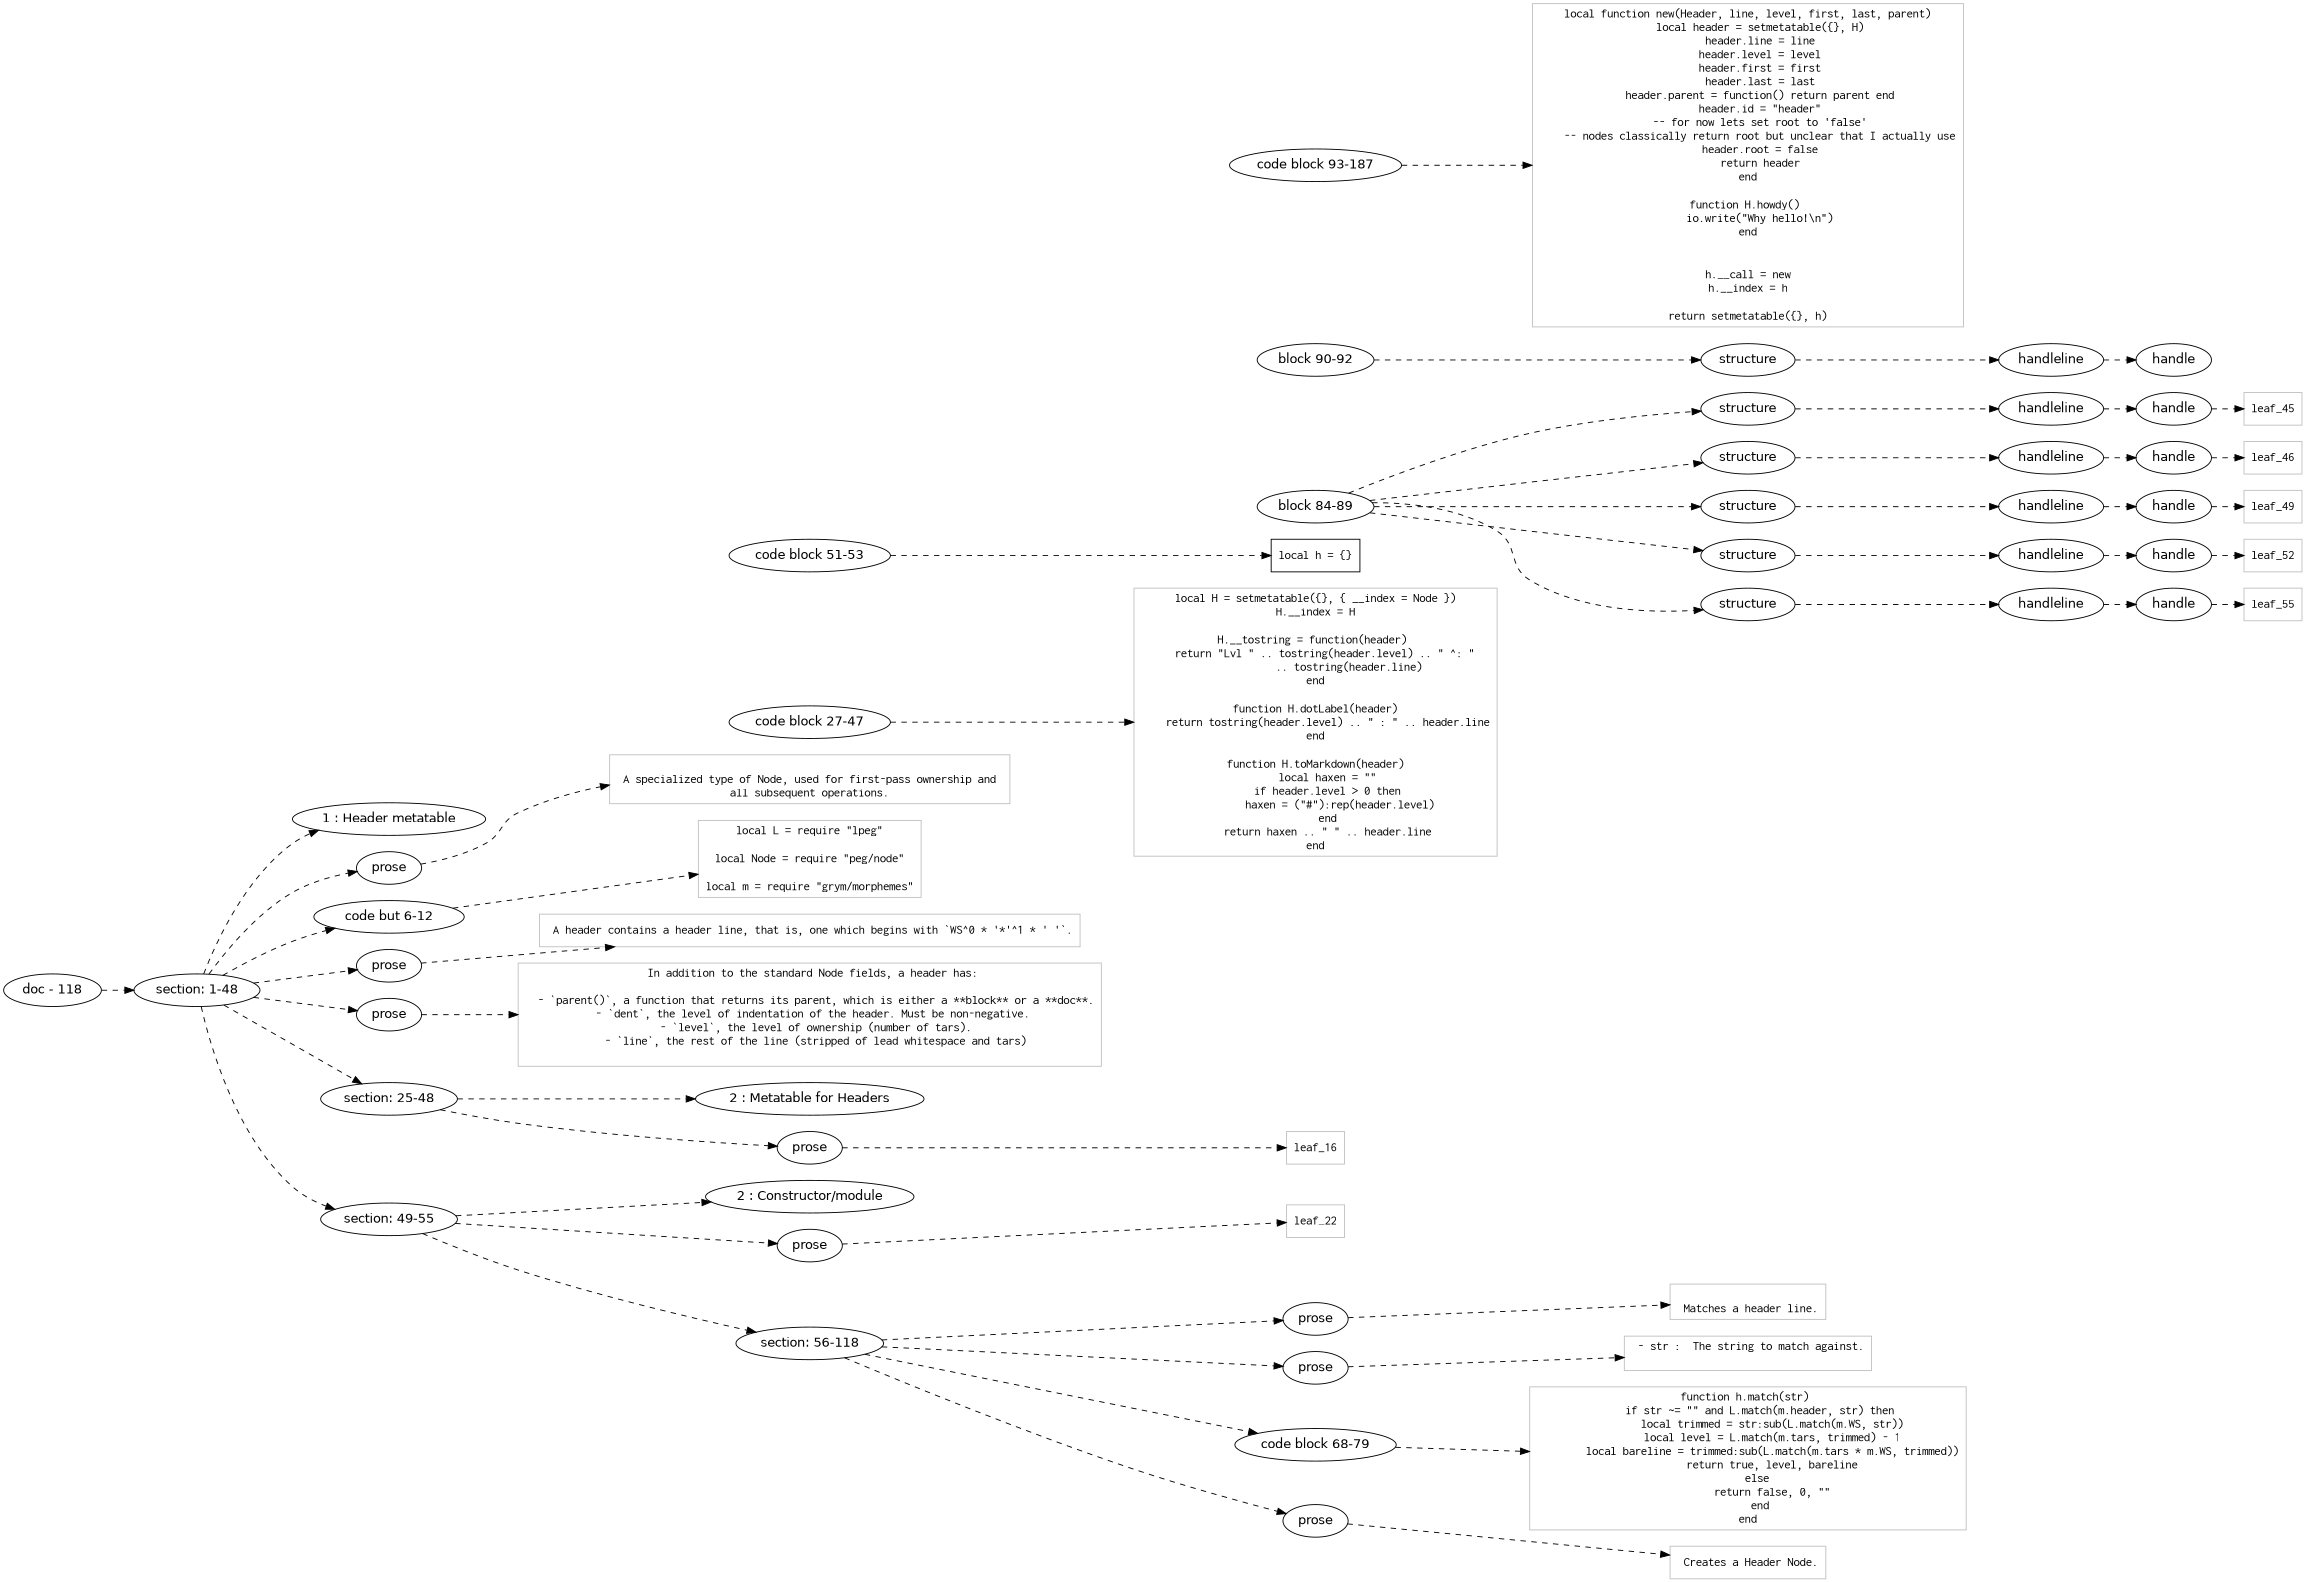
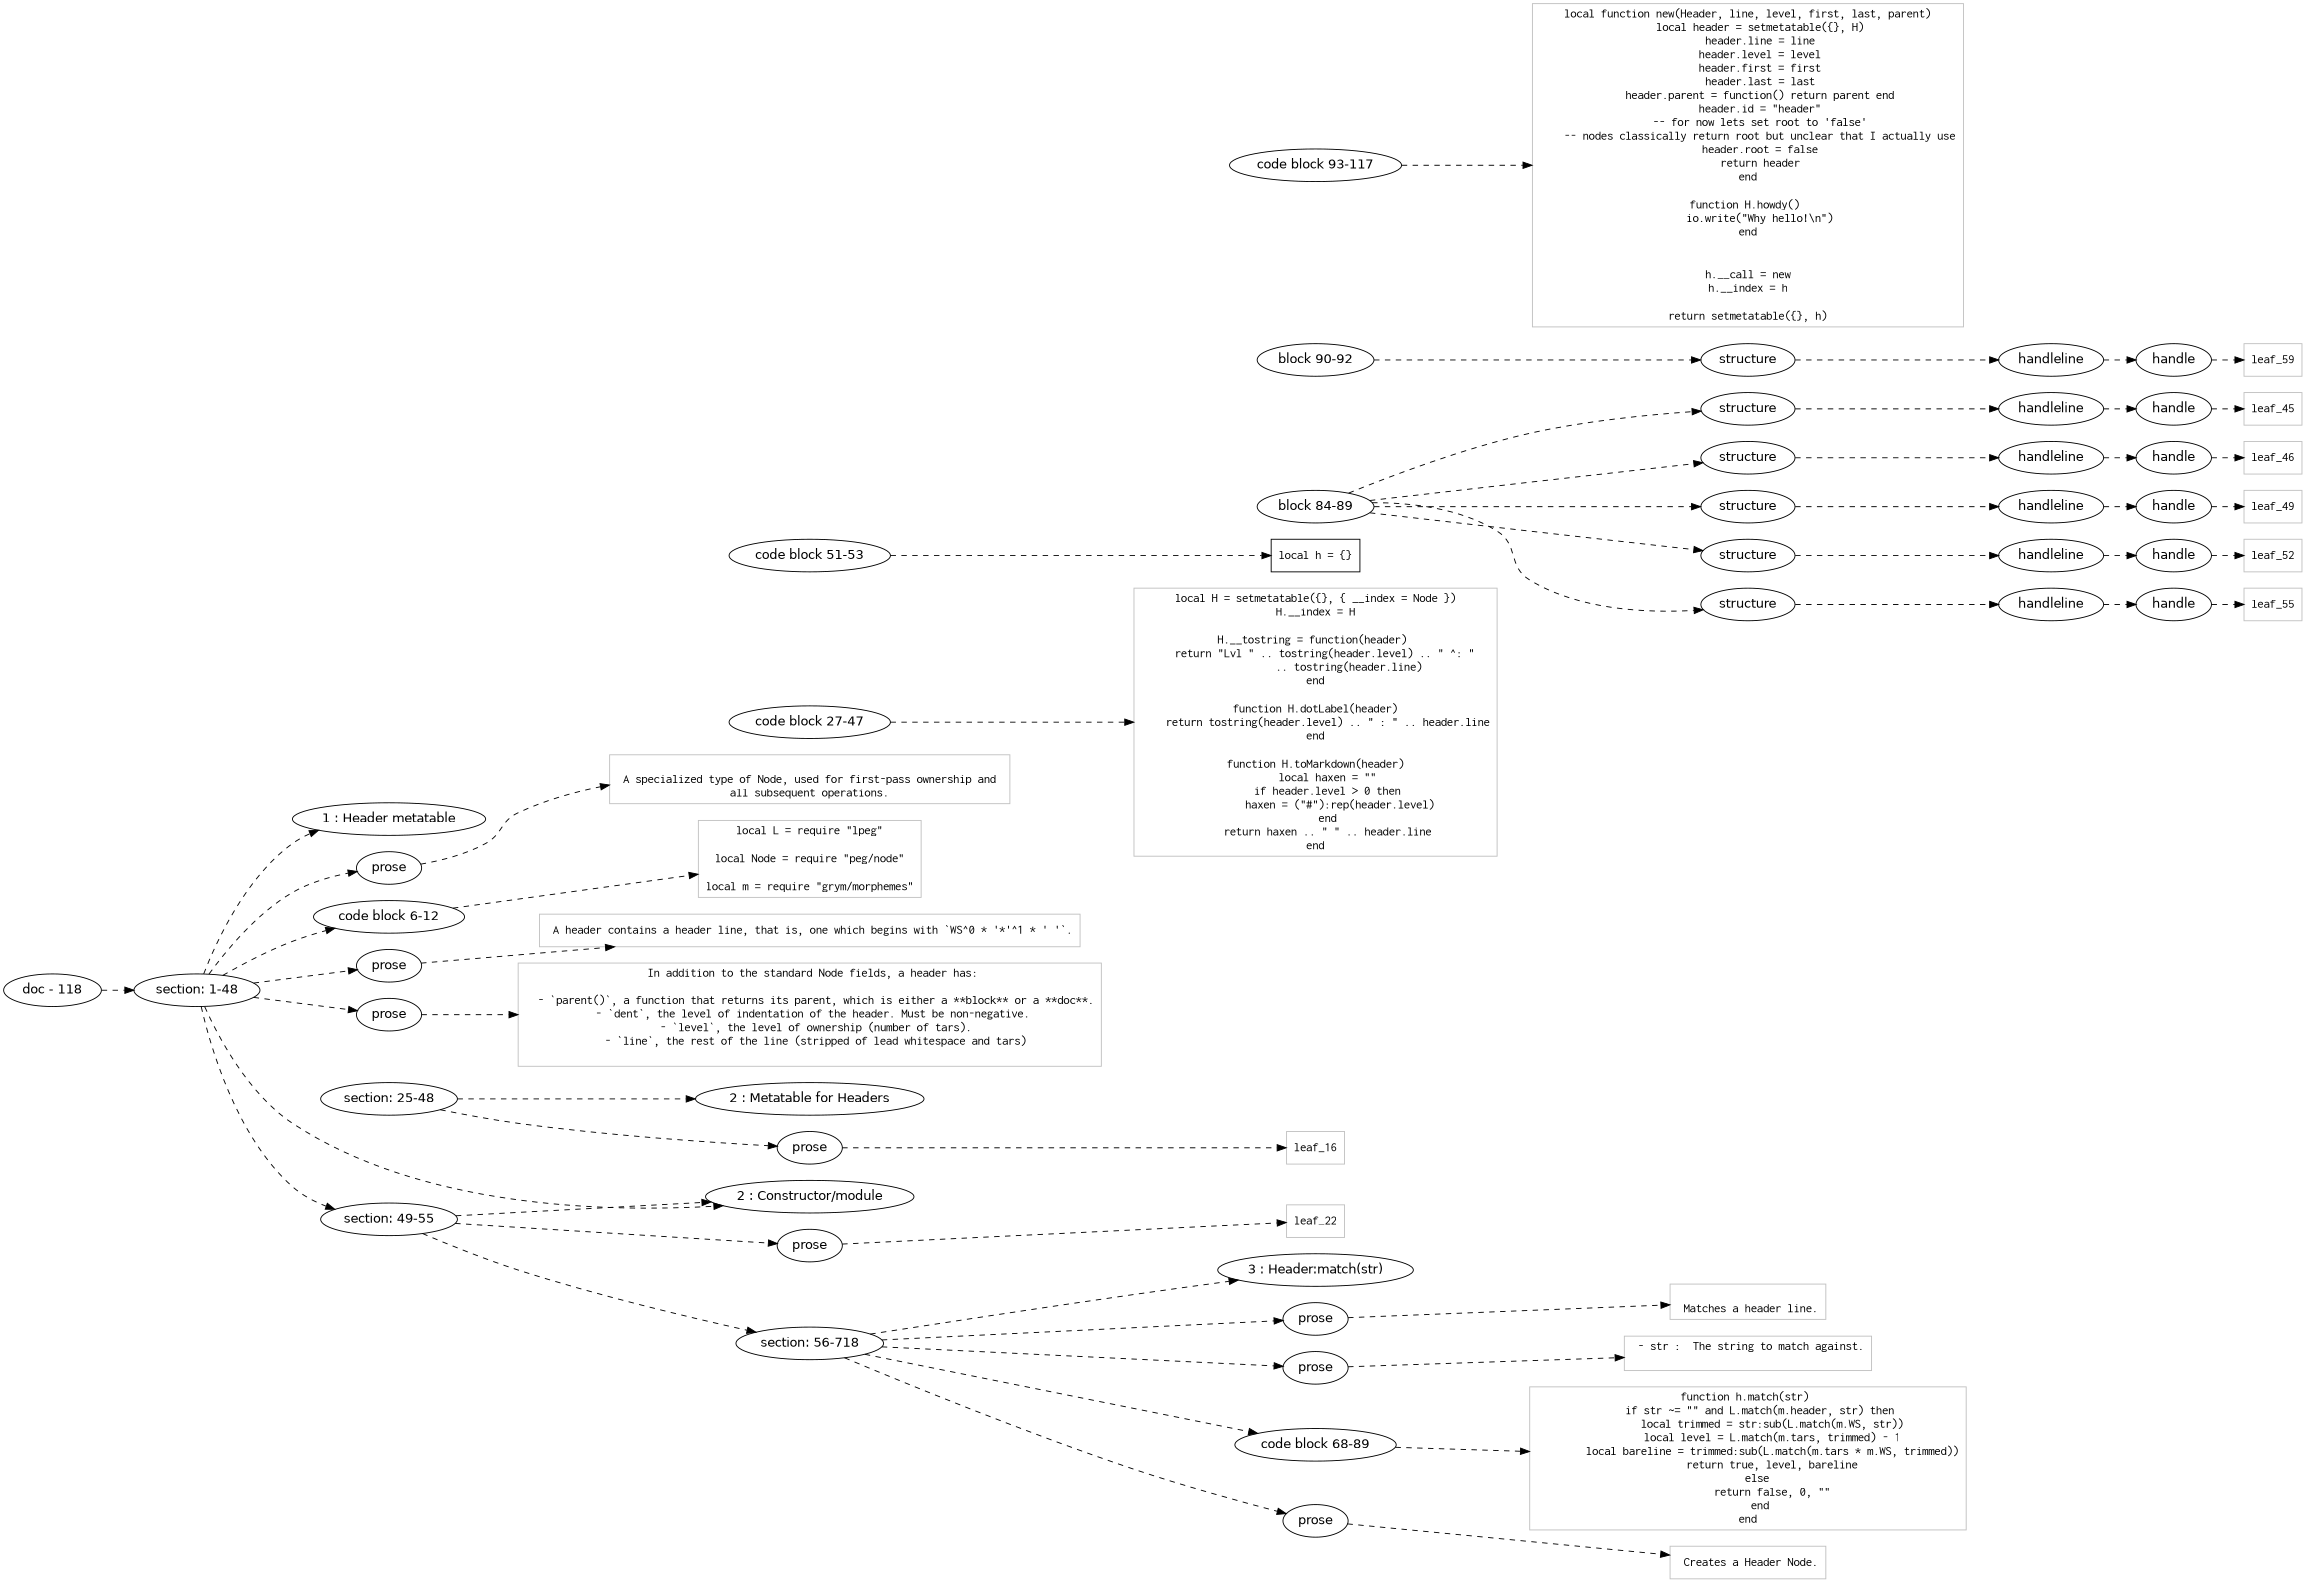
(1316, 165) -> (1316, 165)
none -> (2273, 360)
(389, 917) -> (389, 917)
(289, 1042) -> (424, 1180)
none -> (1316, 1270)
(810, 1343) -> (810, 1343)
(1316, 1445) -> (1316, 1445)
